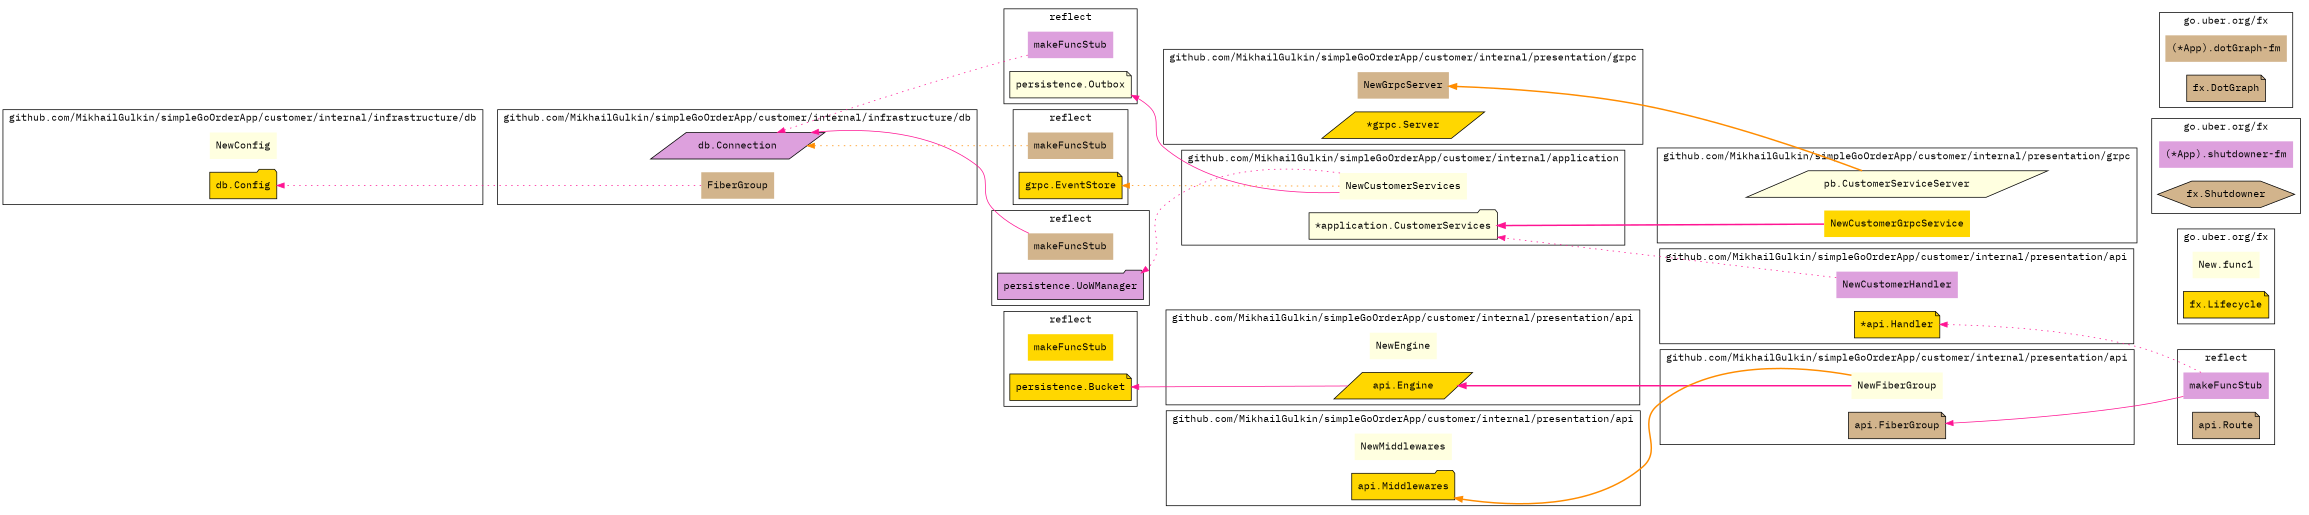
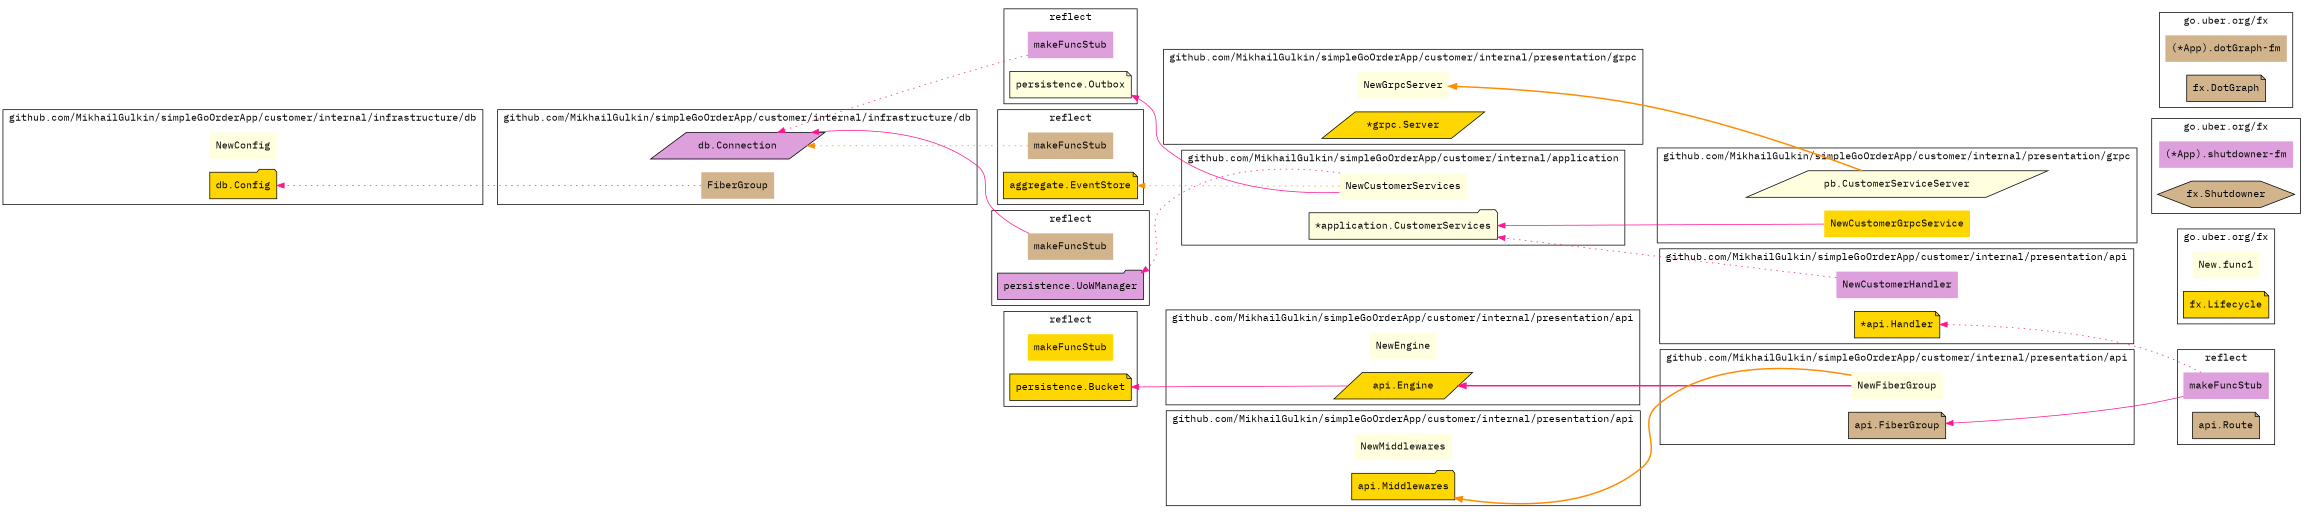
(1403, 85) -> (1403, 85)
(1071, 186) -> (1071, 186)
(1665, 225) -> (1665, 225)
